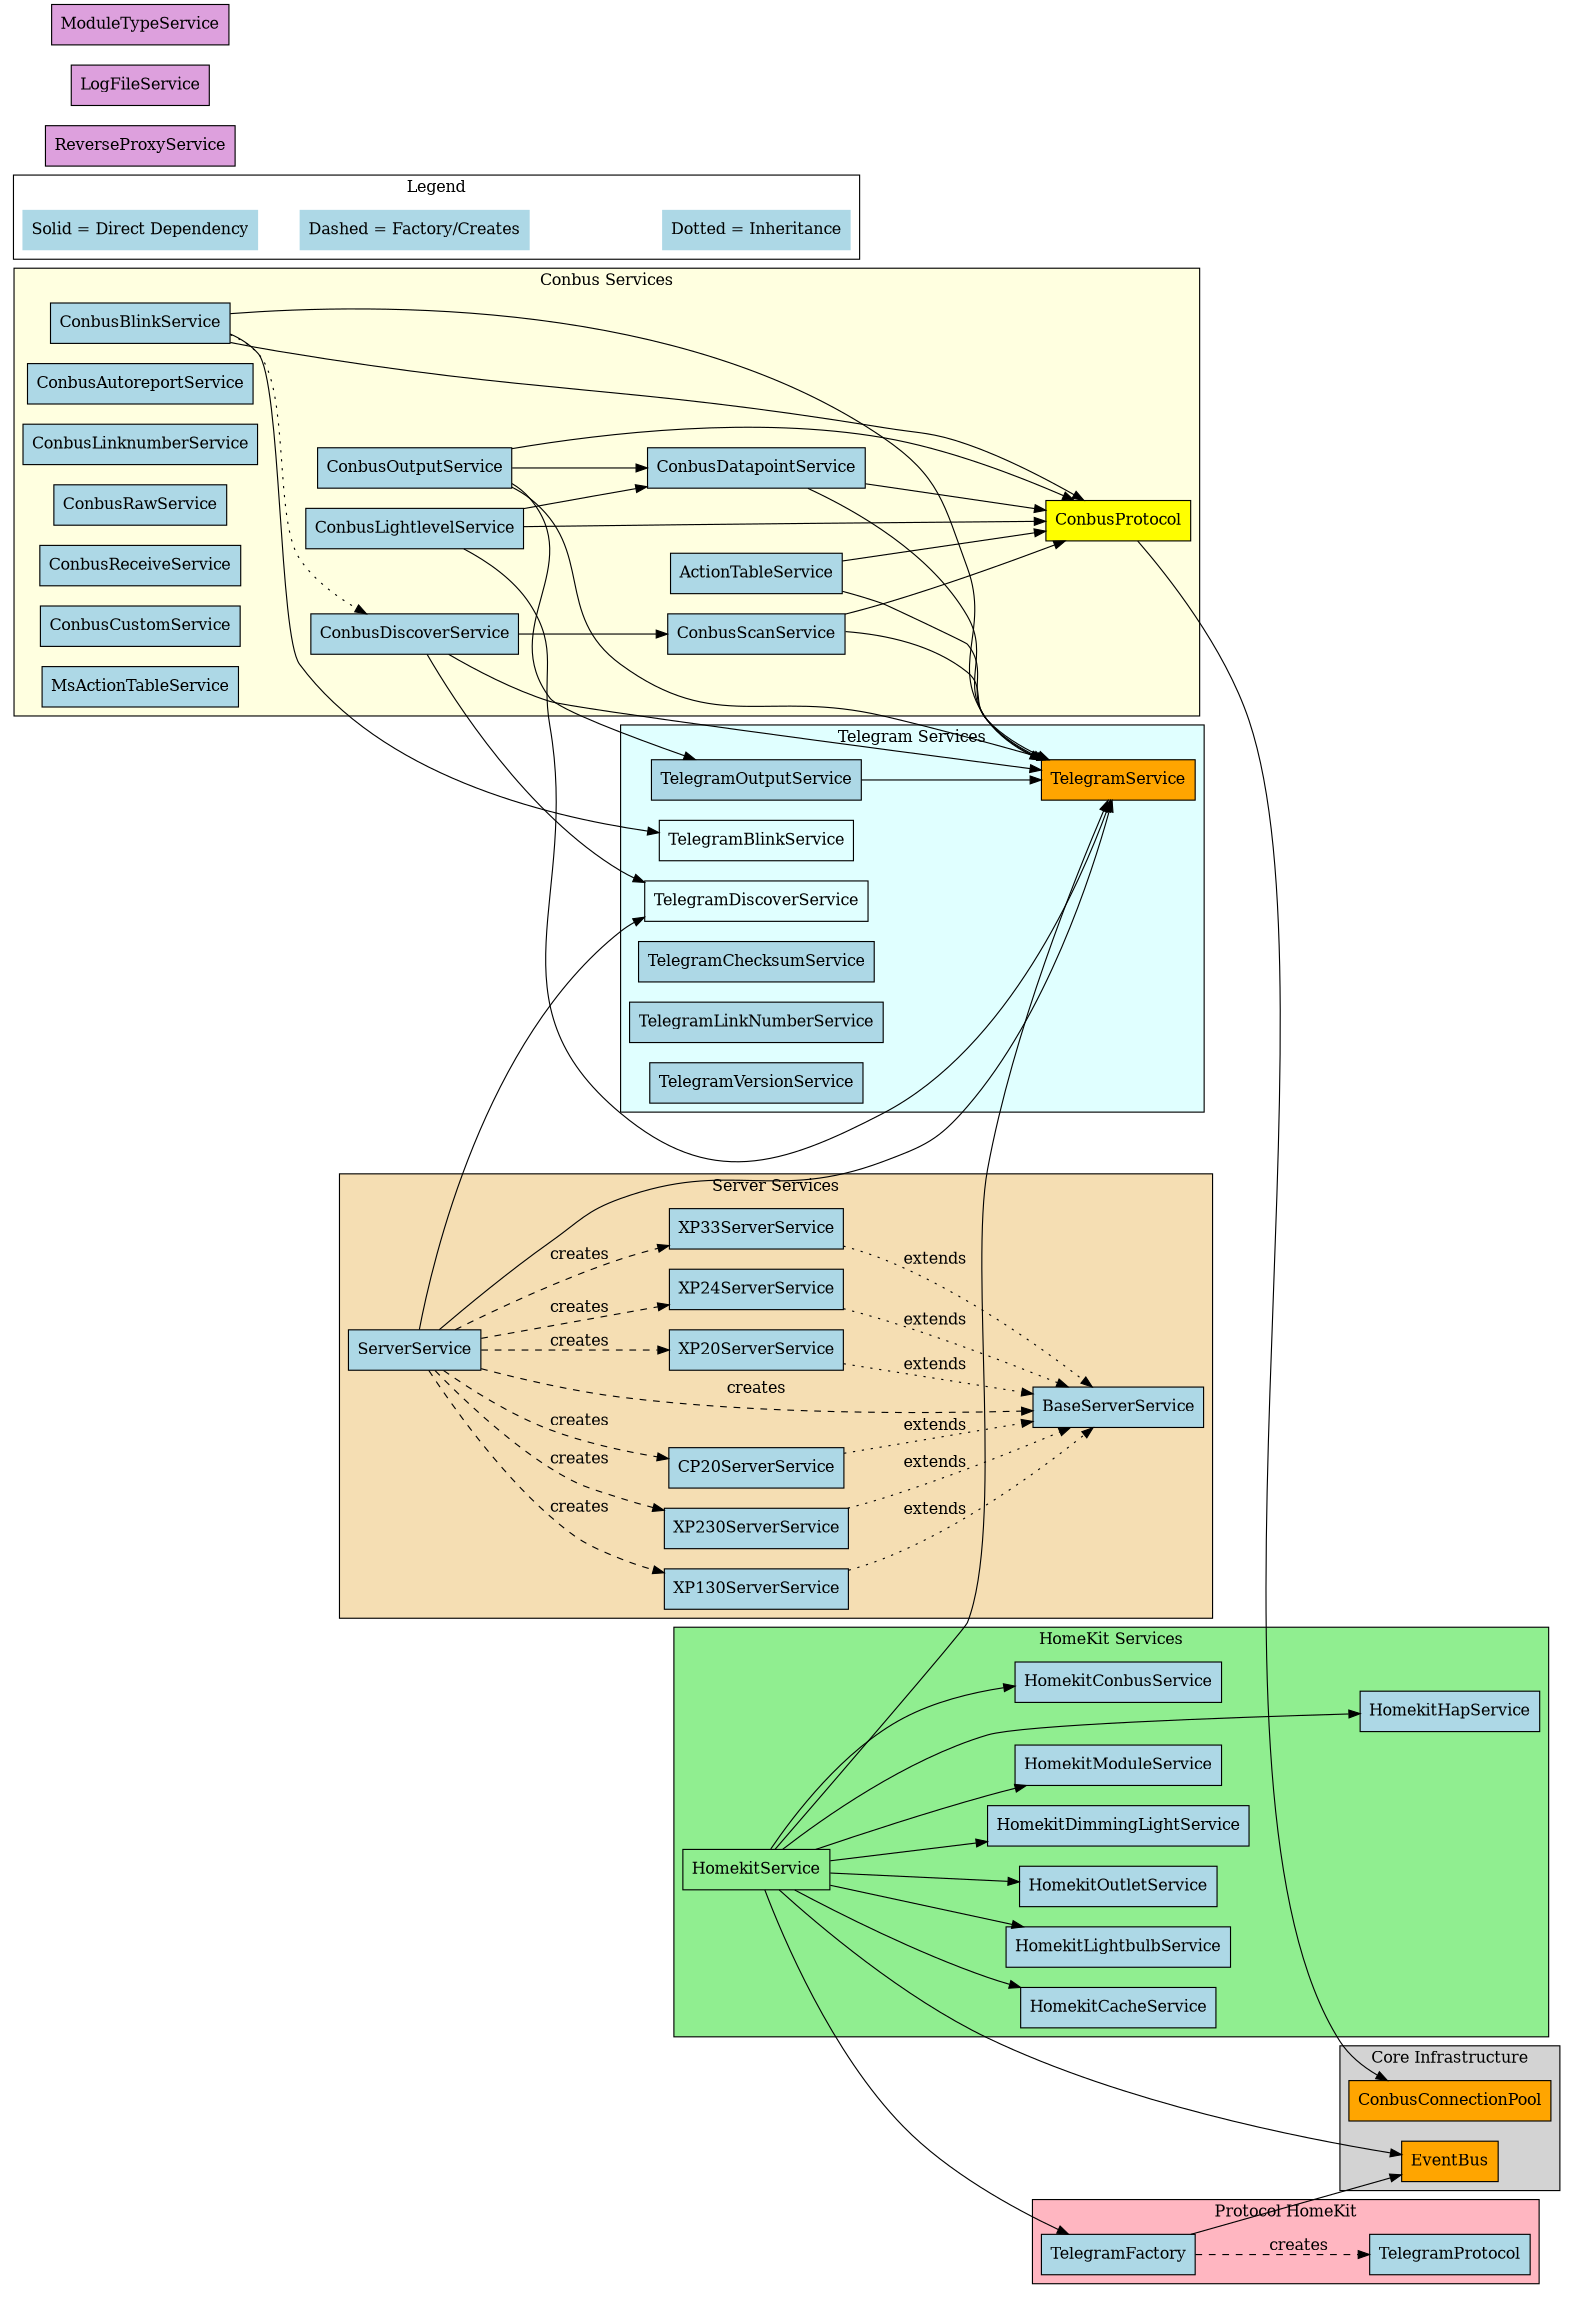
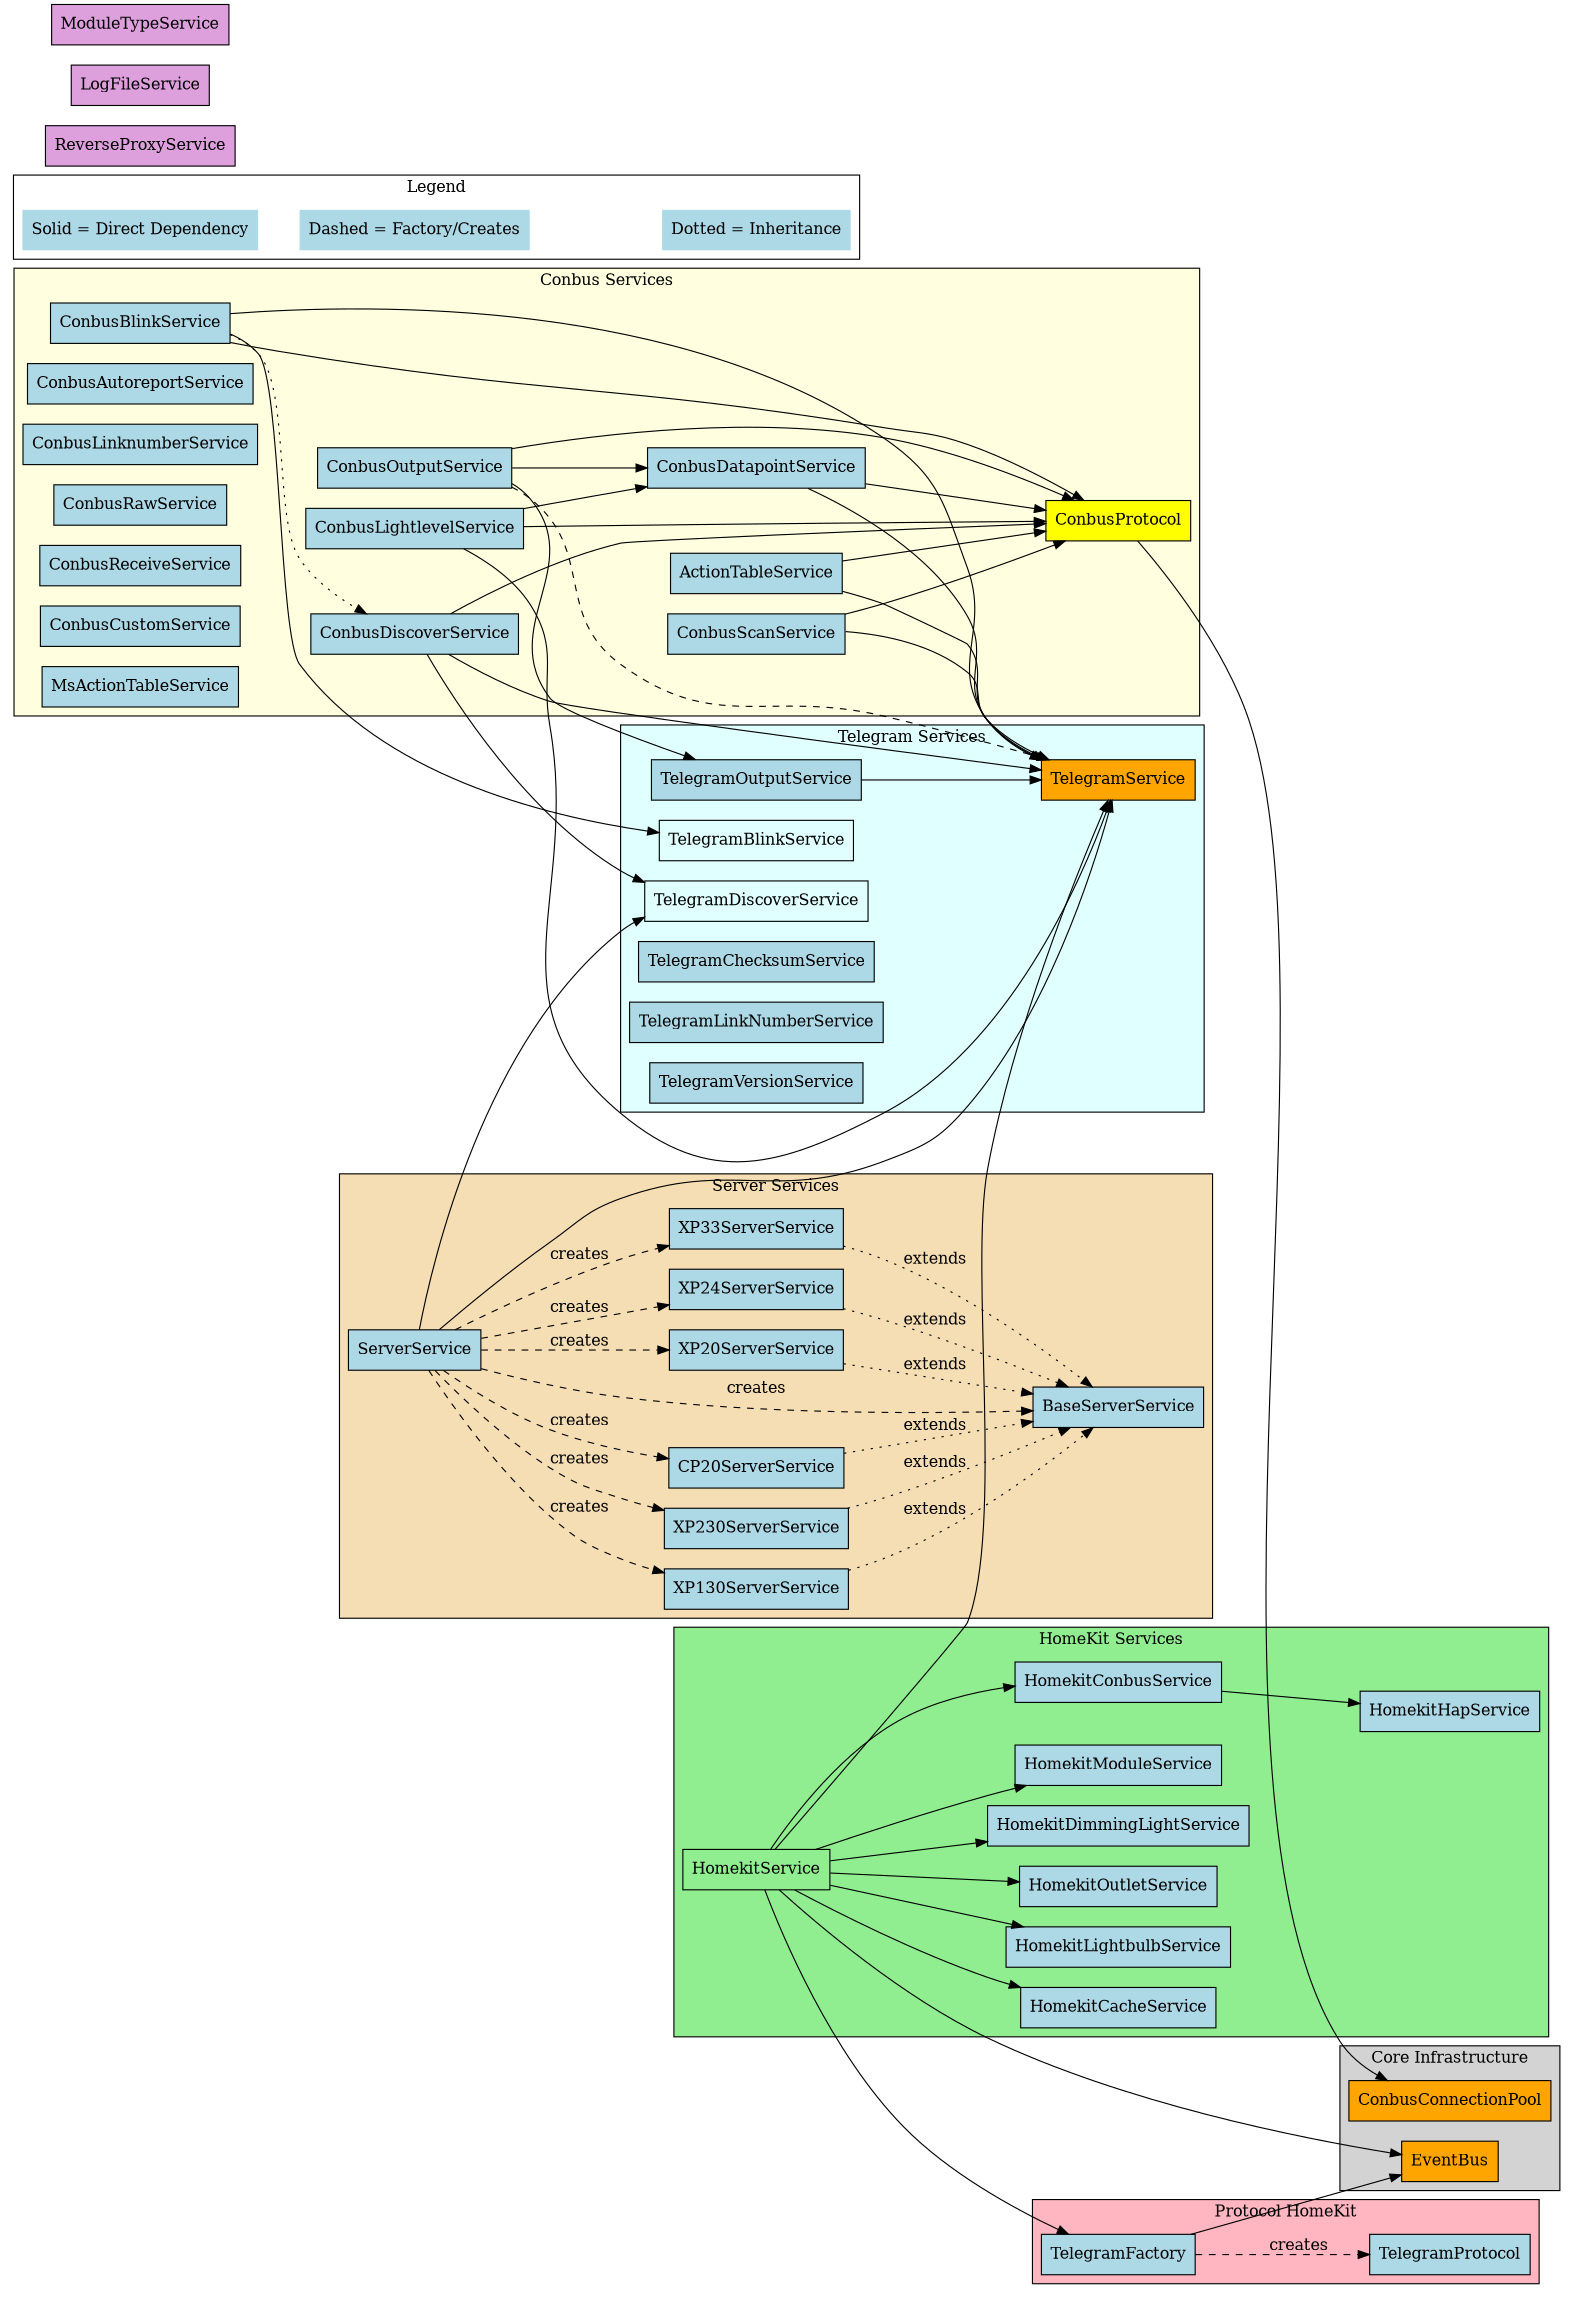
(584, 634) -> (735, 537)
(720, 705) -> (720, 705)
(1050, 1727) -> (1285, 1697)
